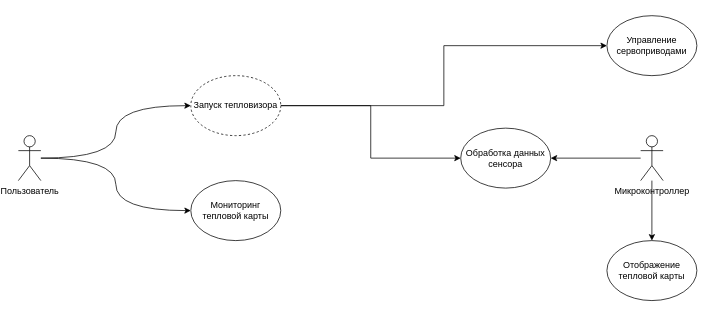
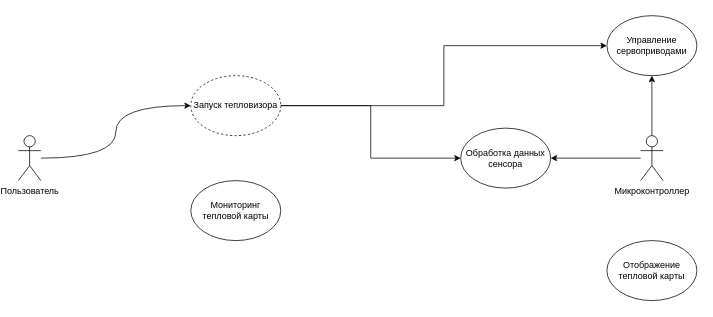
(117, 189) -> none
(652, 234) -> (652, 82)
